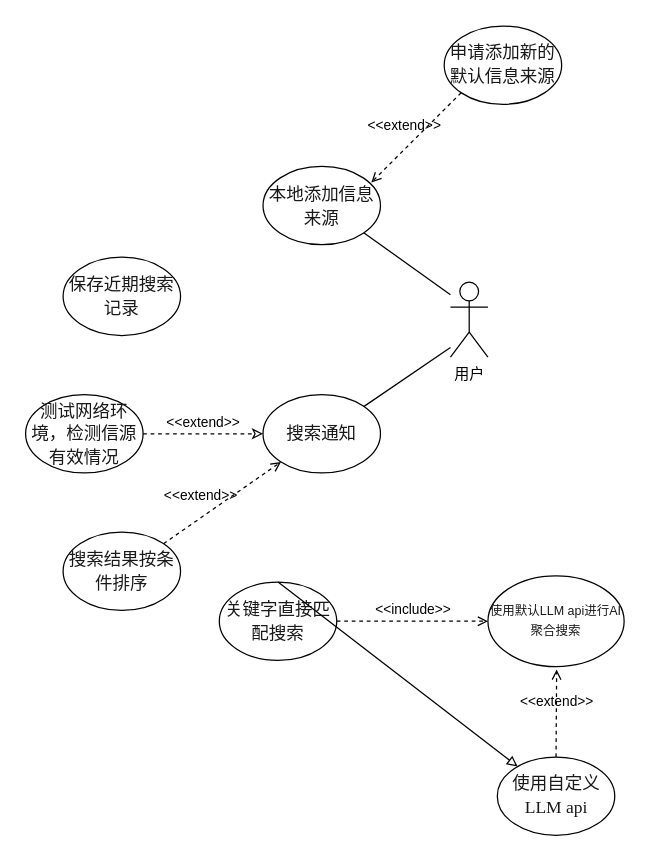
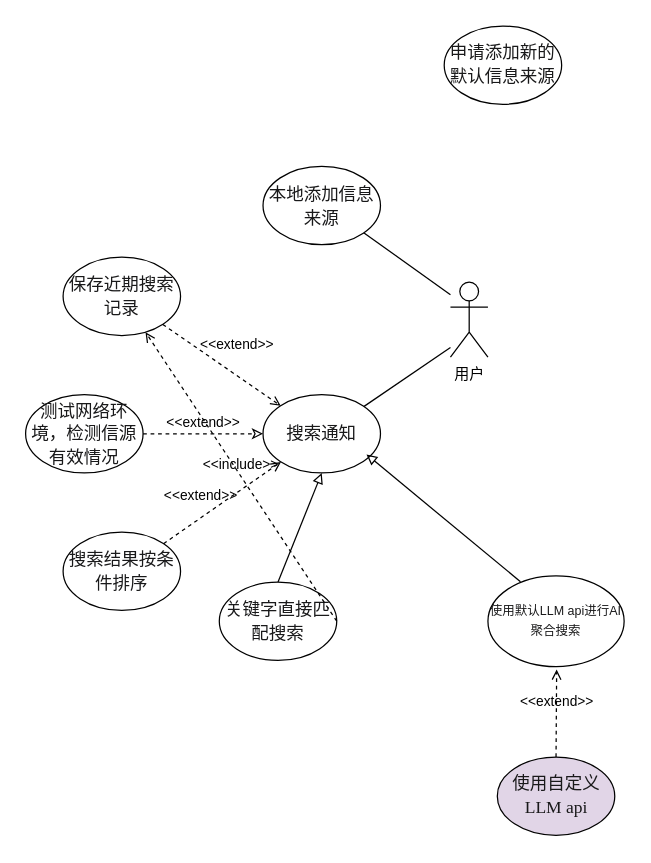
(417, 136) -> none
none -> (221, 364)
none -> (448, 521)
(411, 621) -> (242, 478)
(394, 671) -> (298, 532)
(556, 796) -> (556, 796)
